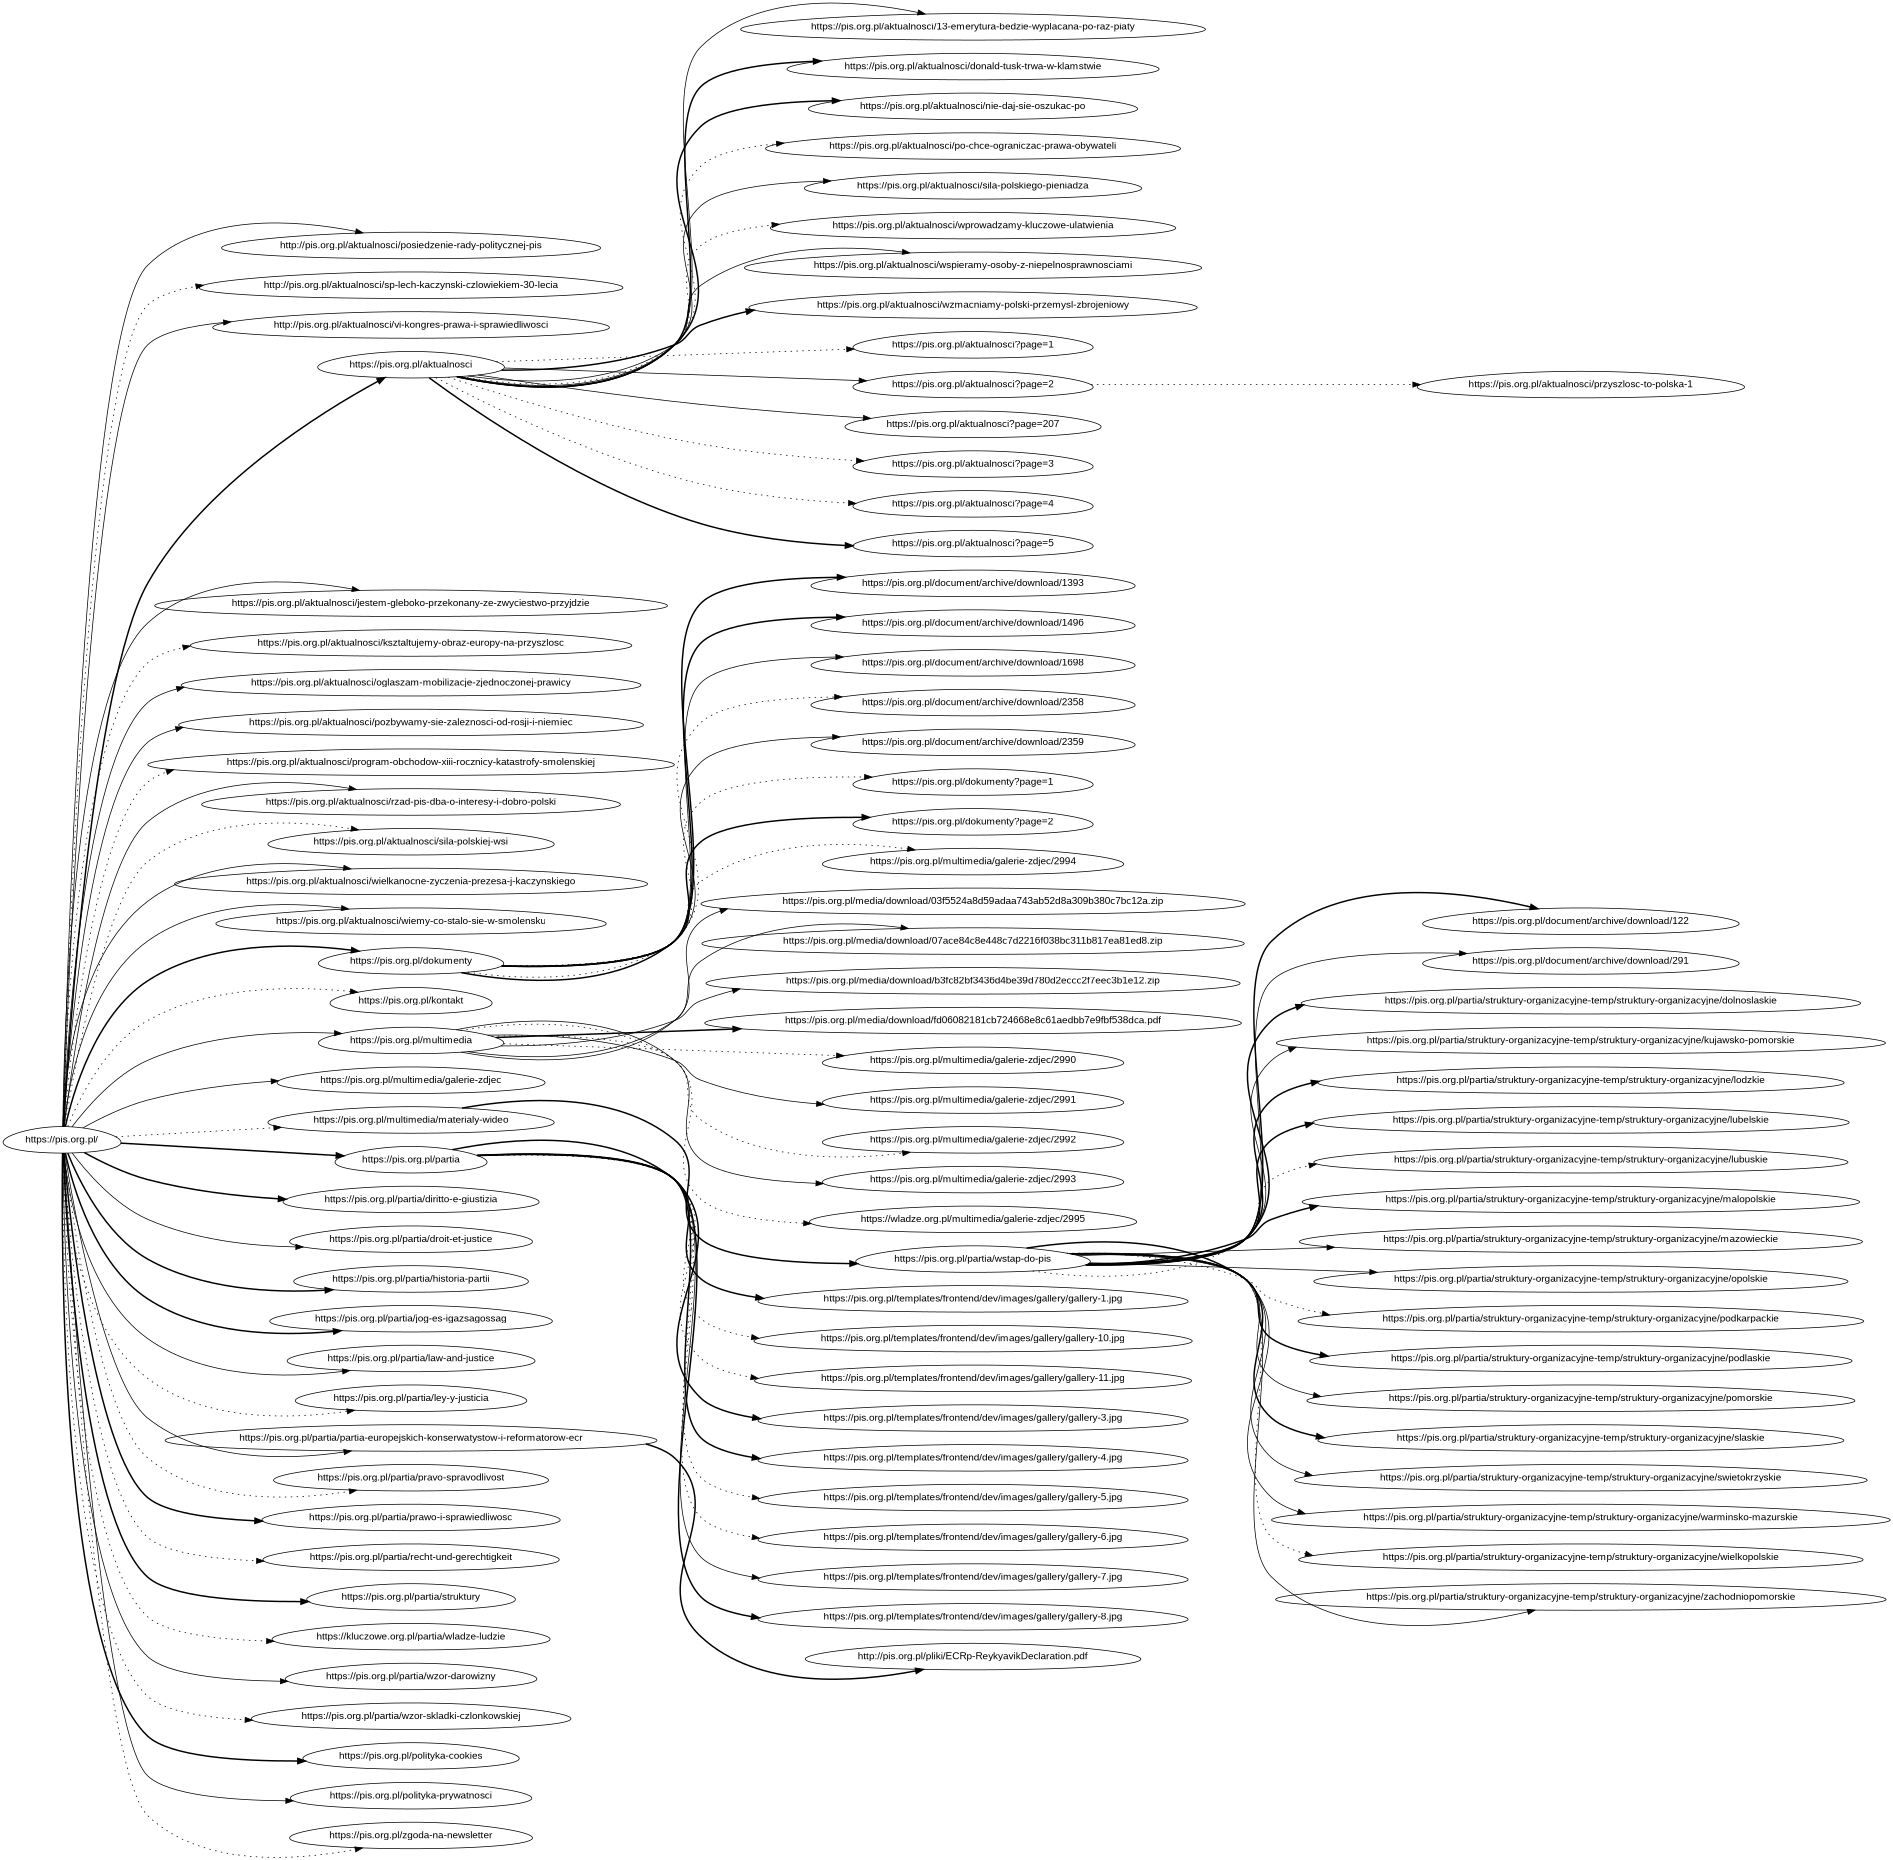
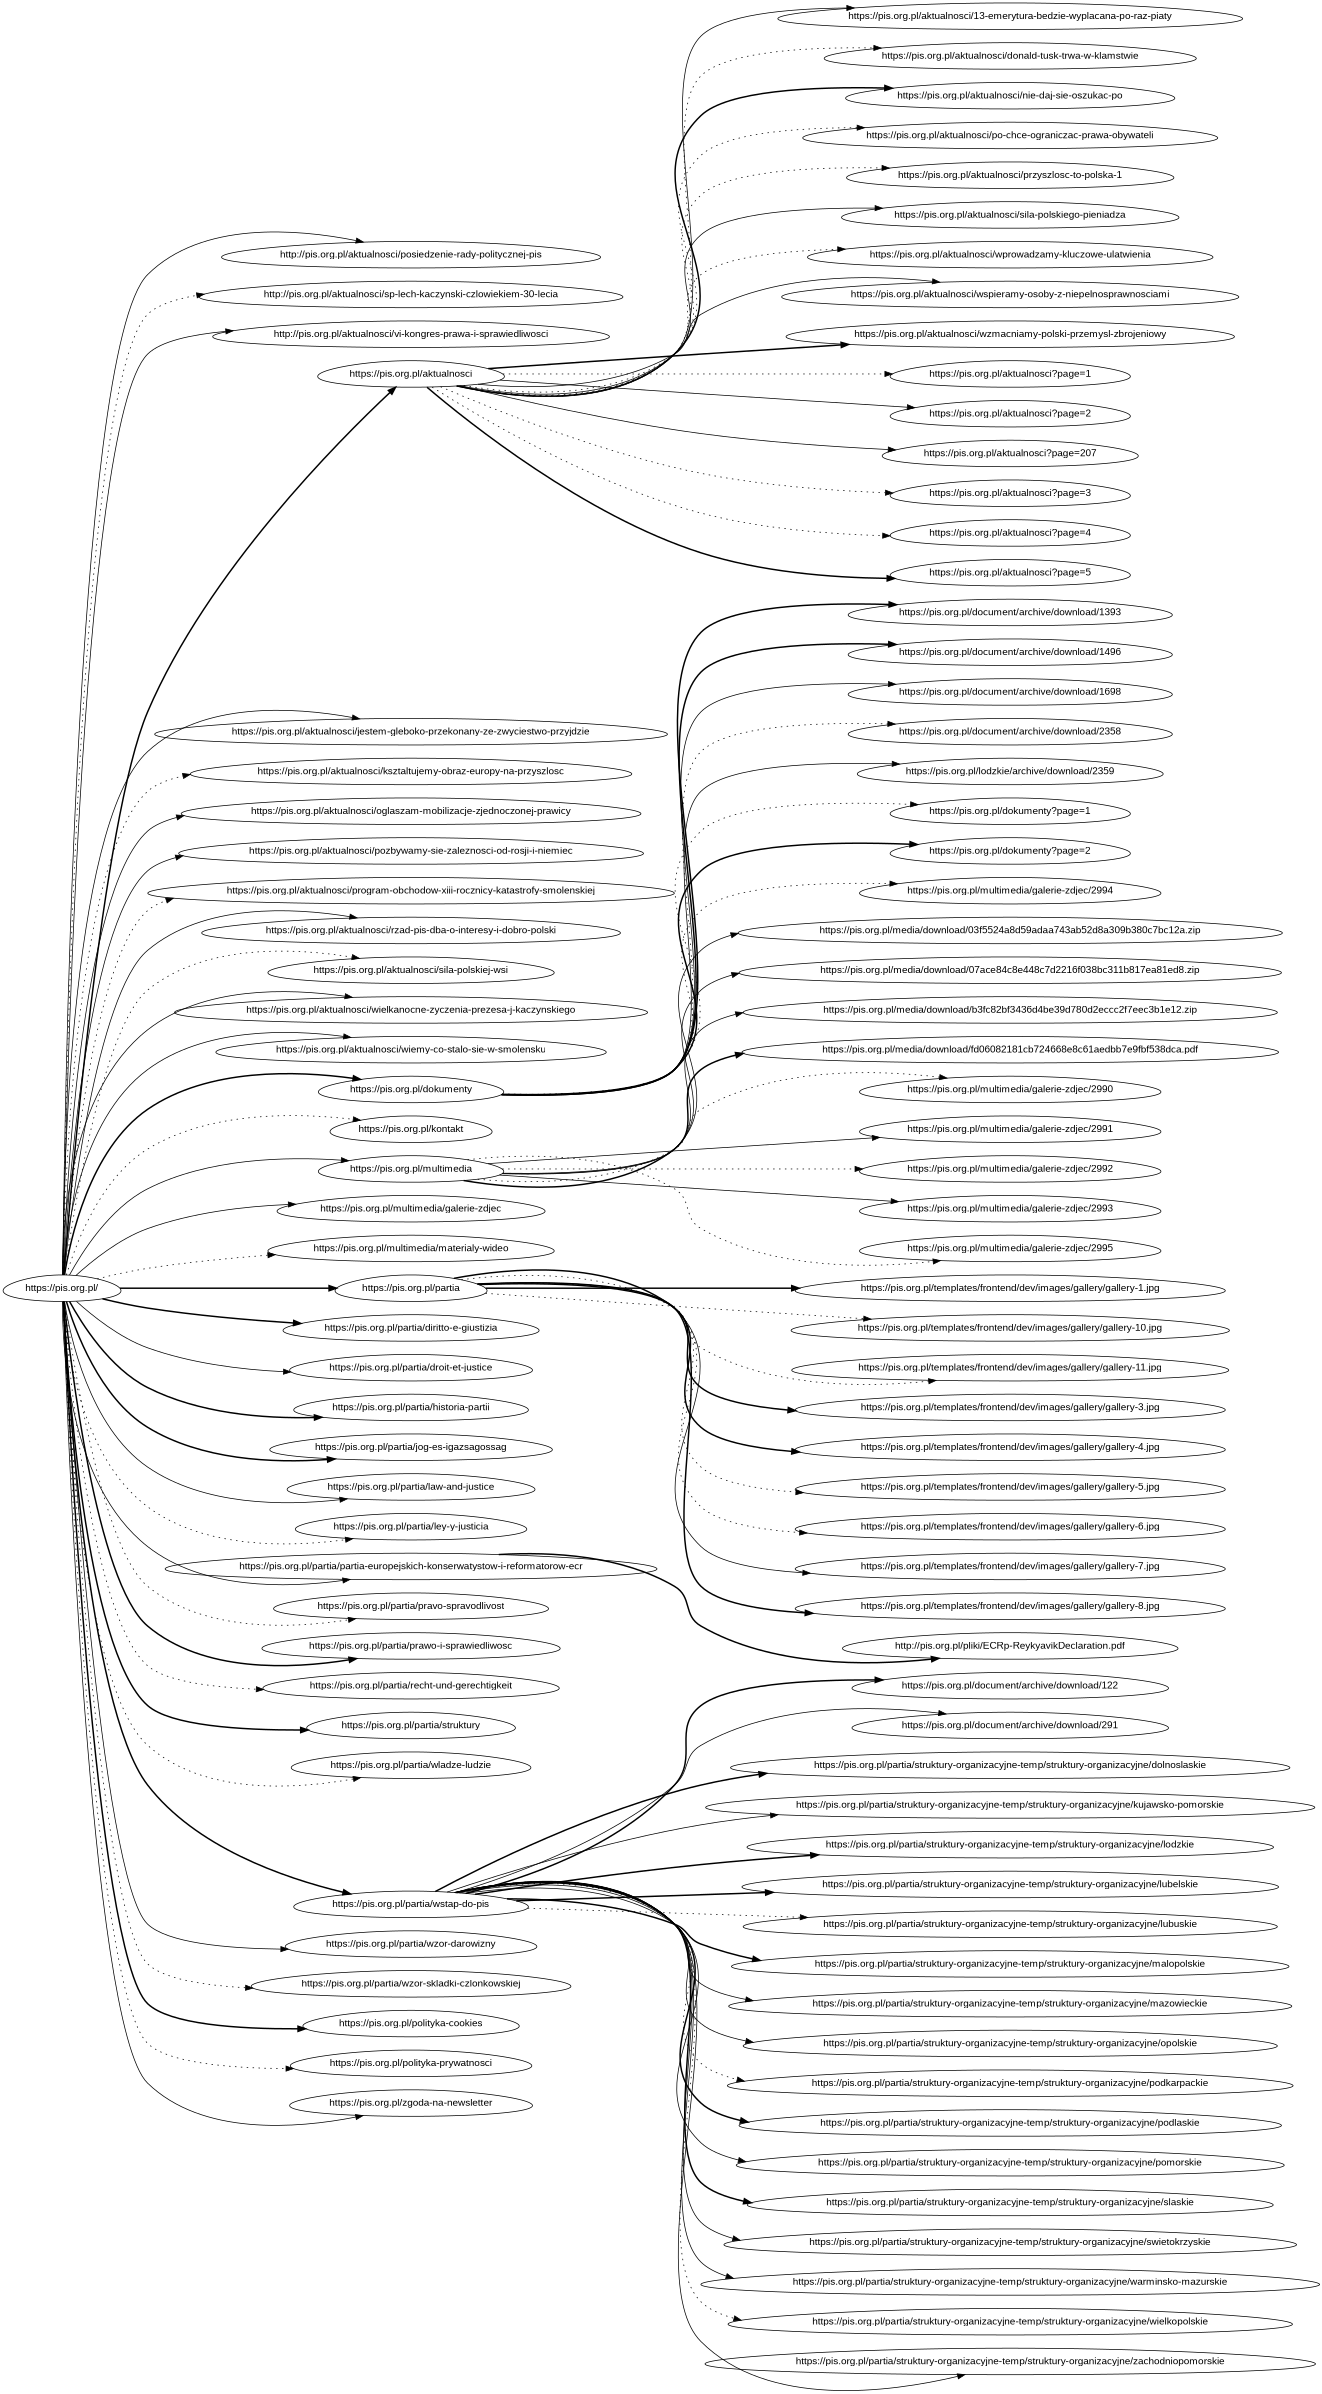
(690, 271) -> (688, 103)
(1252, 385) -> (699, 198)
(973, 742) -> (1010, 771)
(680, 1146) -> (107, 1677)
(973, 1219) -> (1010, 1248)
(102, 1618) -> (95, 1830)
(411, 1637) -> (411, 1765)
(112, 1653) -> (101, 1836)
